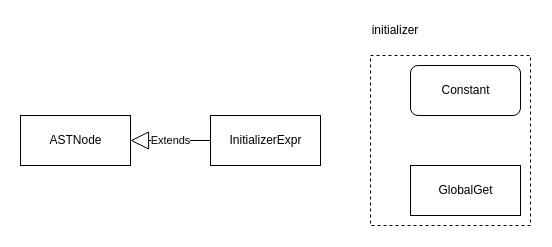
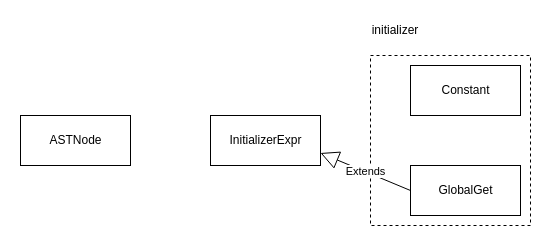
(466, 91) -> (466, 91)
(180, 141) -> none
none -> (374, 175)
